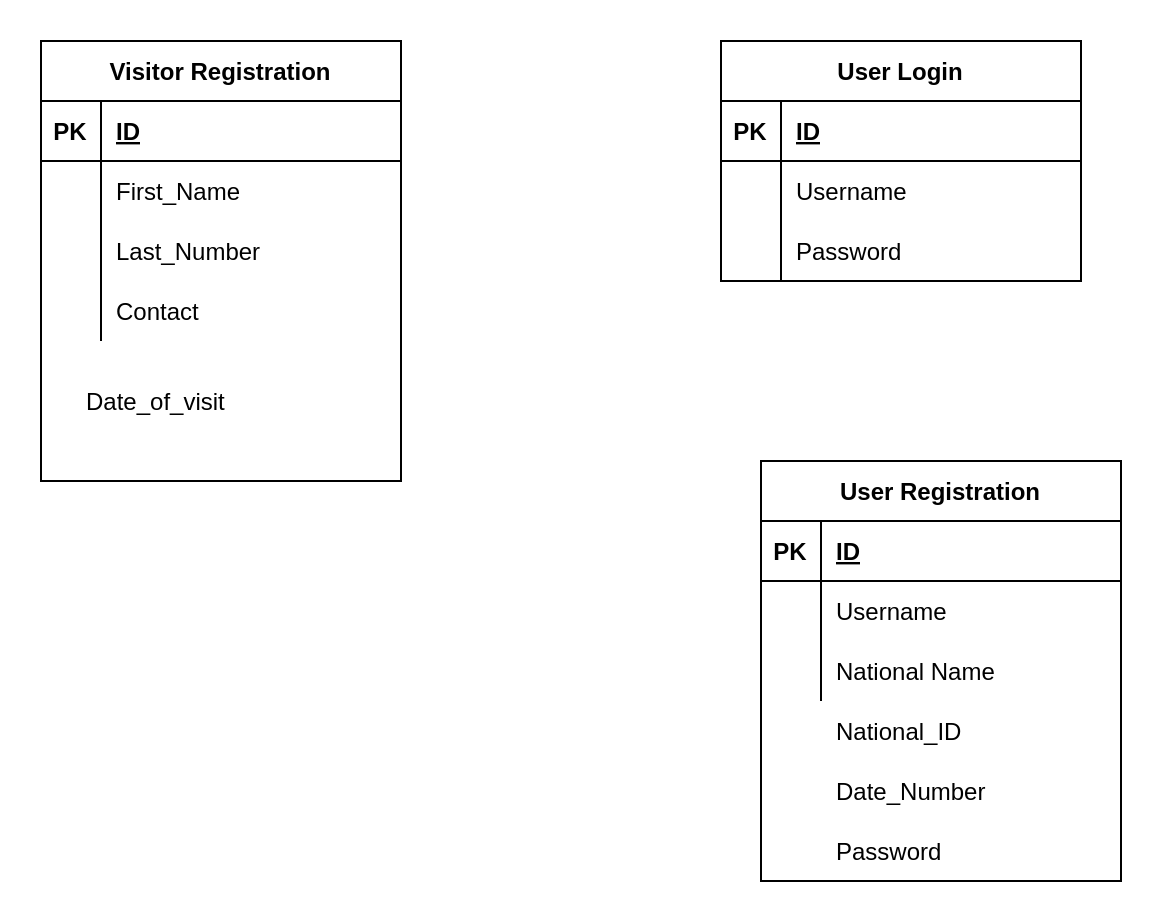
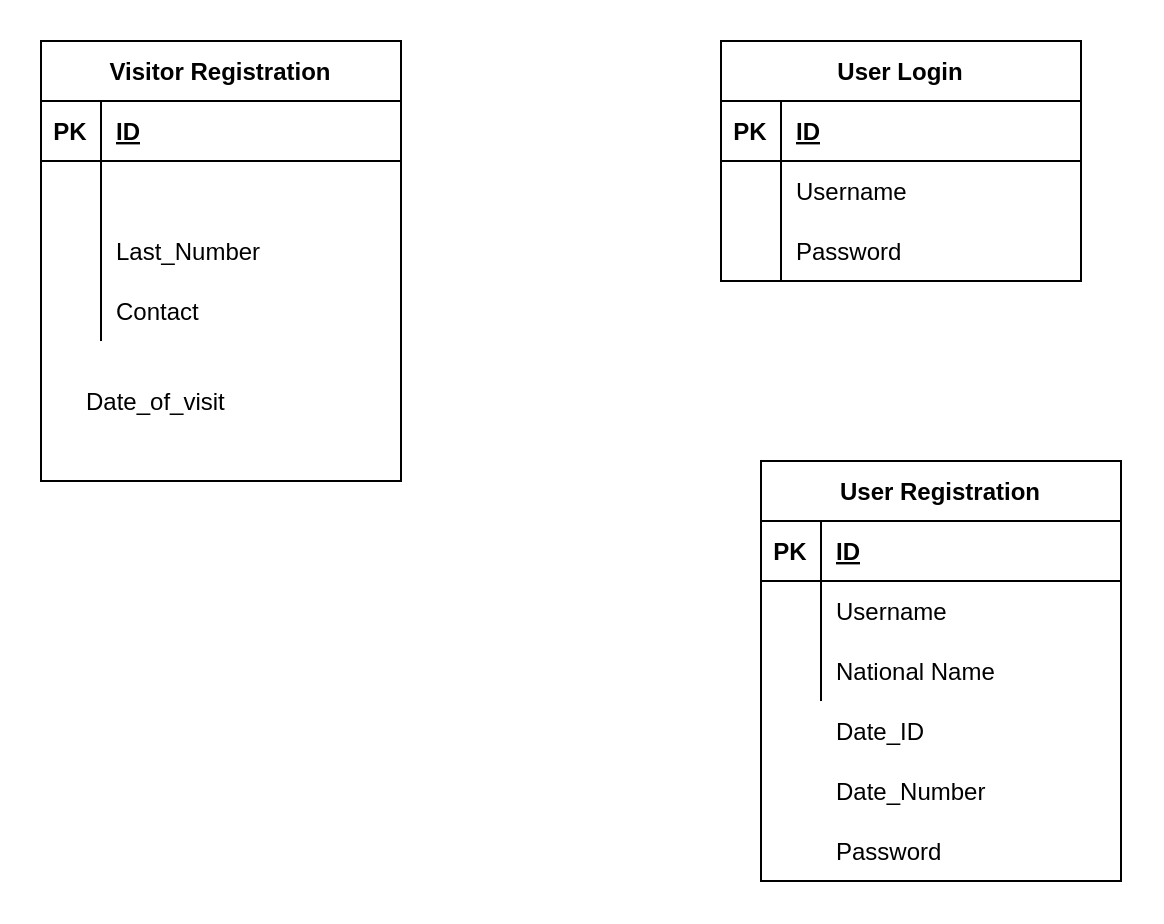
(251, 191) -> none
(904, 732) -> (883, 732)
